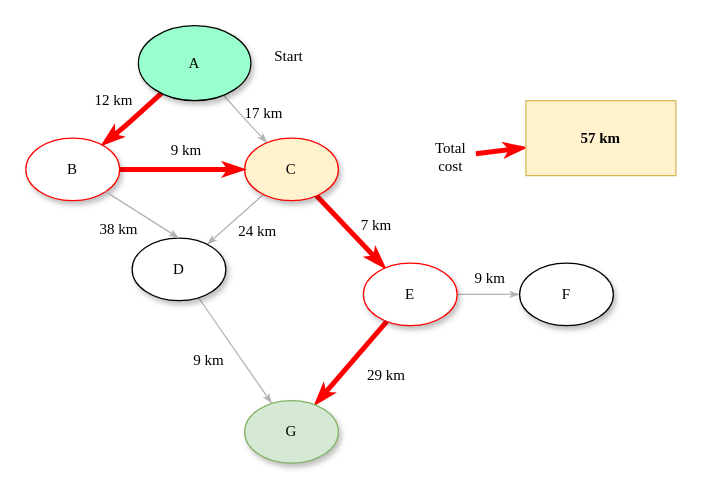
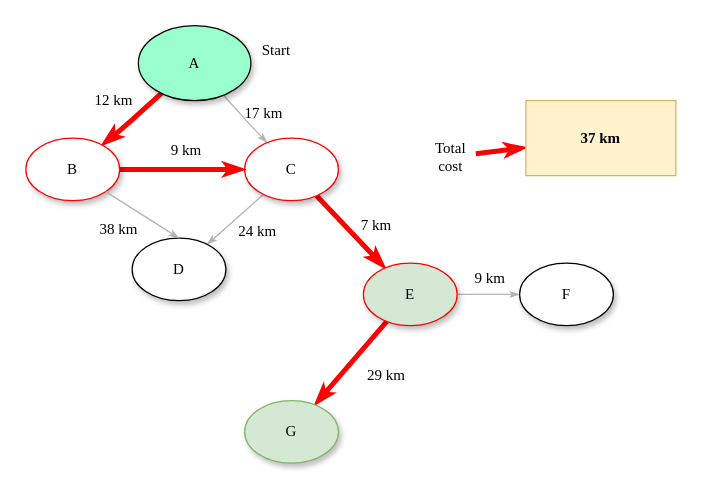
(288, 57) -> (276, 51)
(601, 138) -> (601, 138)
(291, 169) -> (291, 169)
(410, 294) -> (410, 294)
(233, 347) -> none
